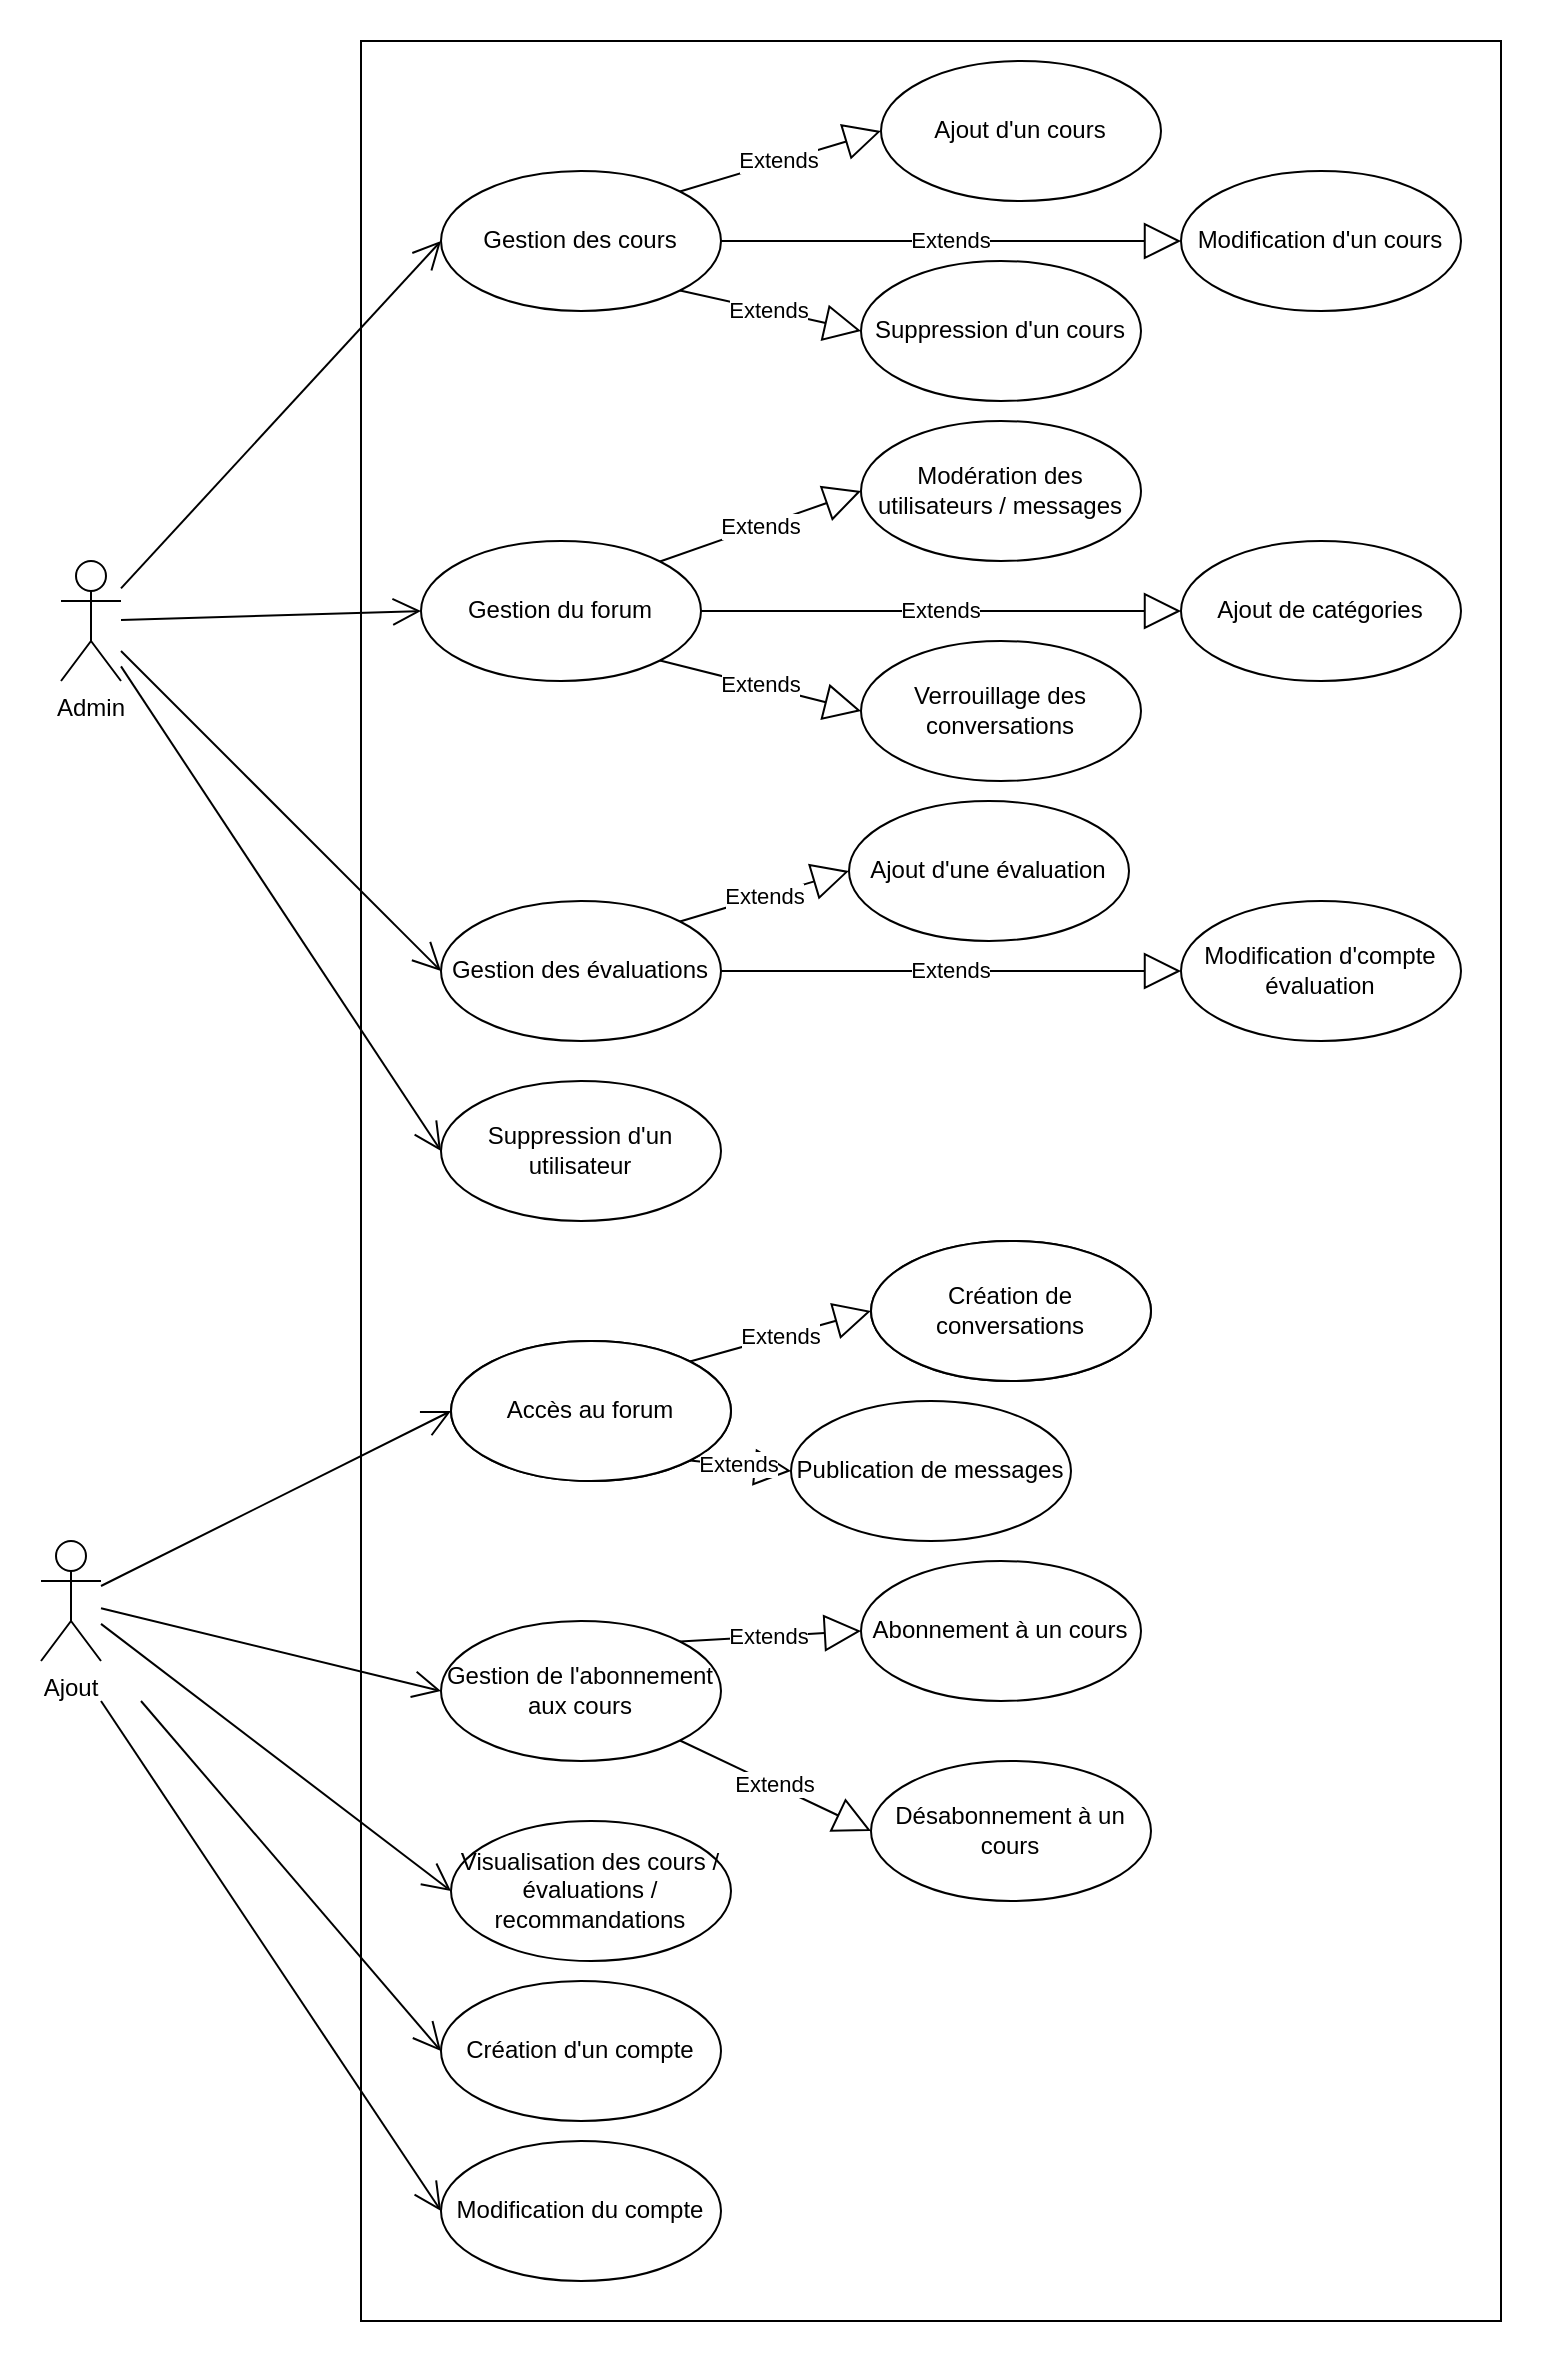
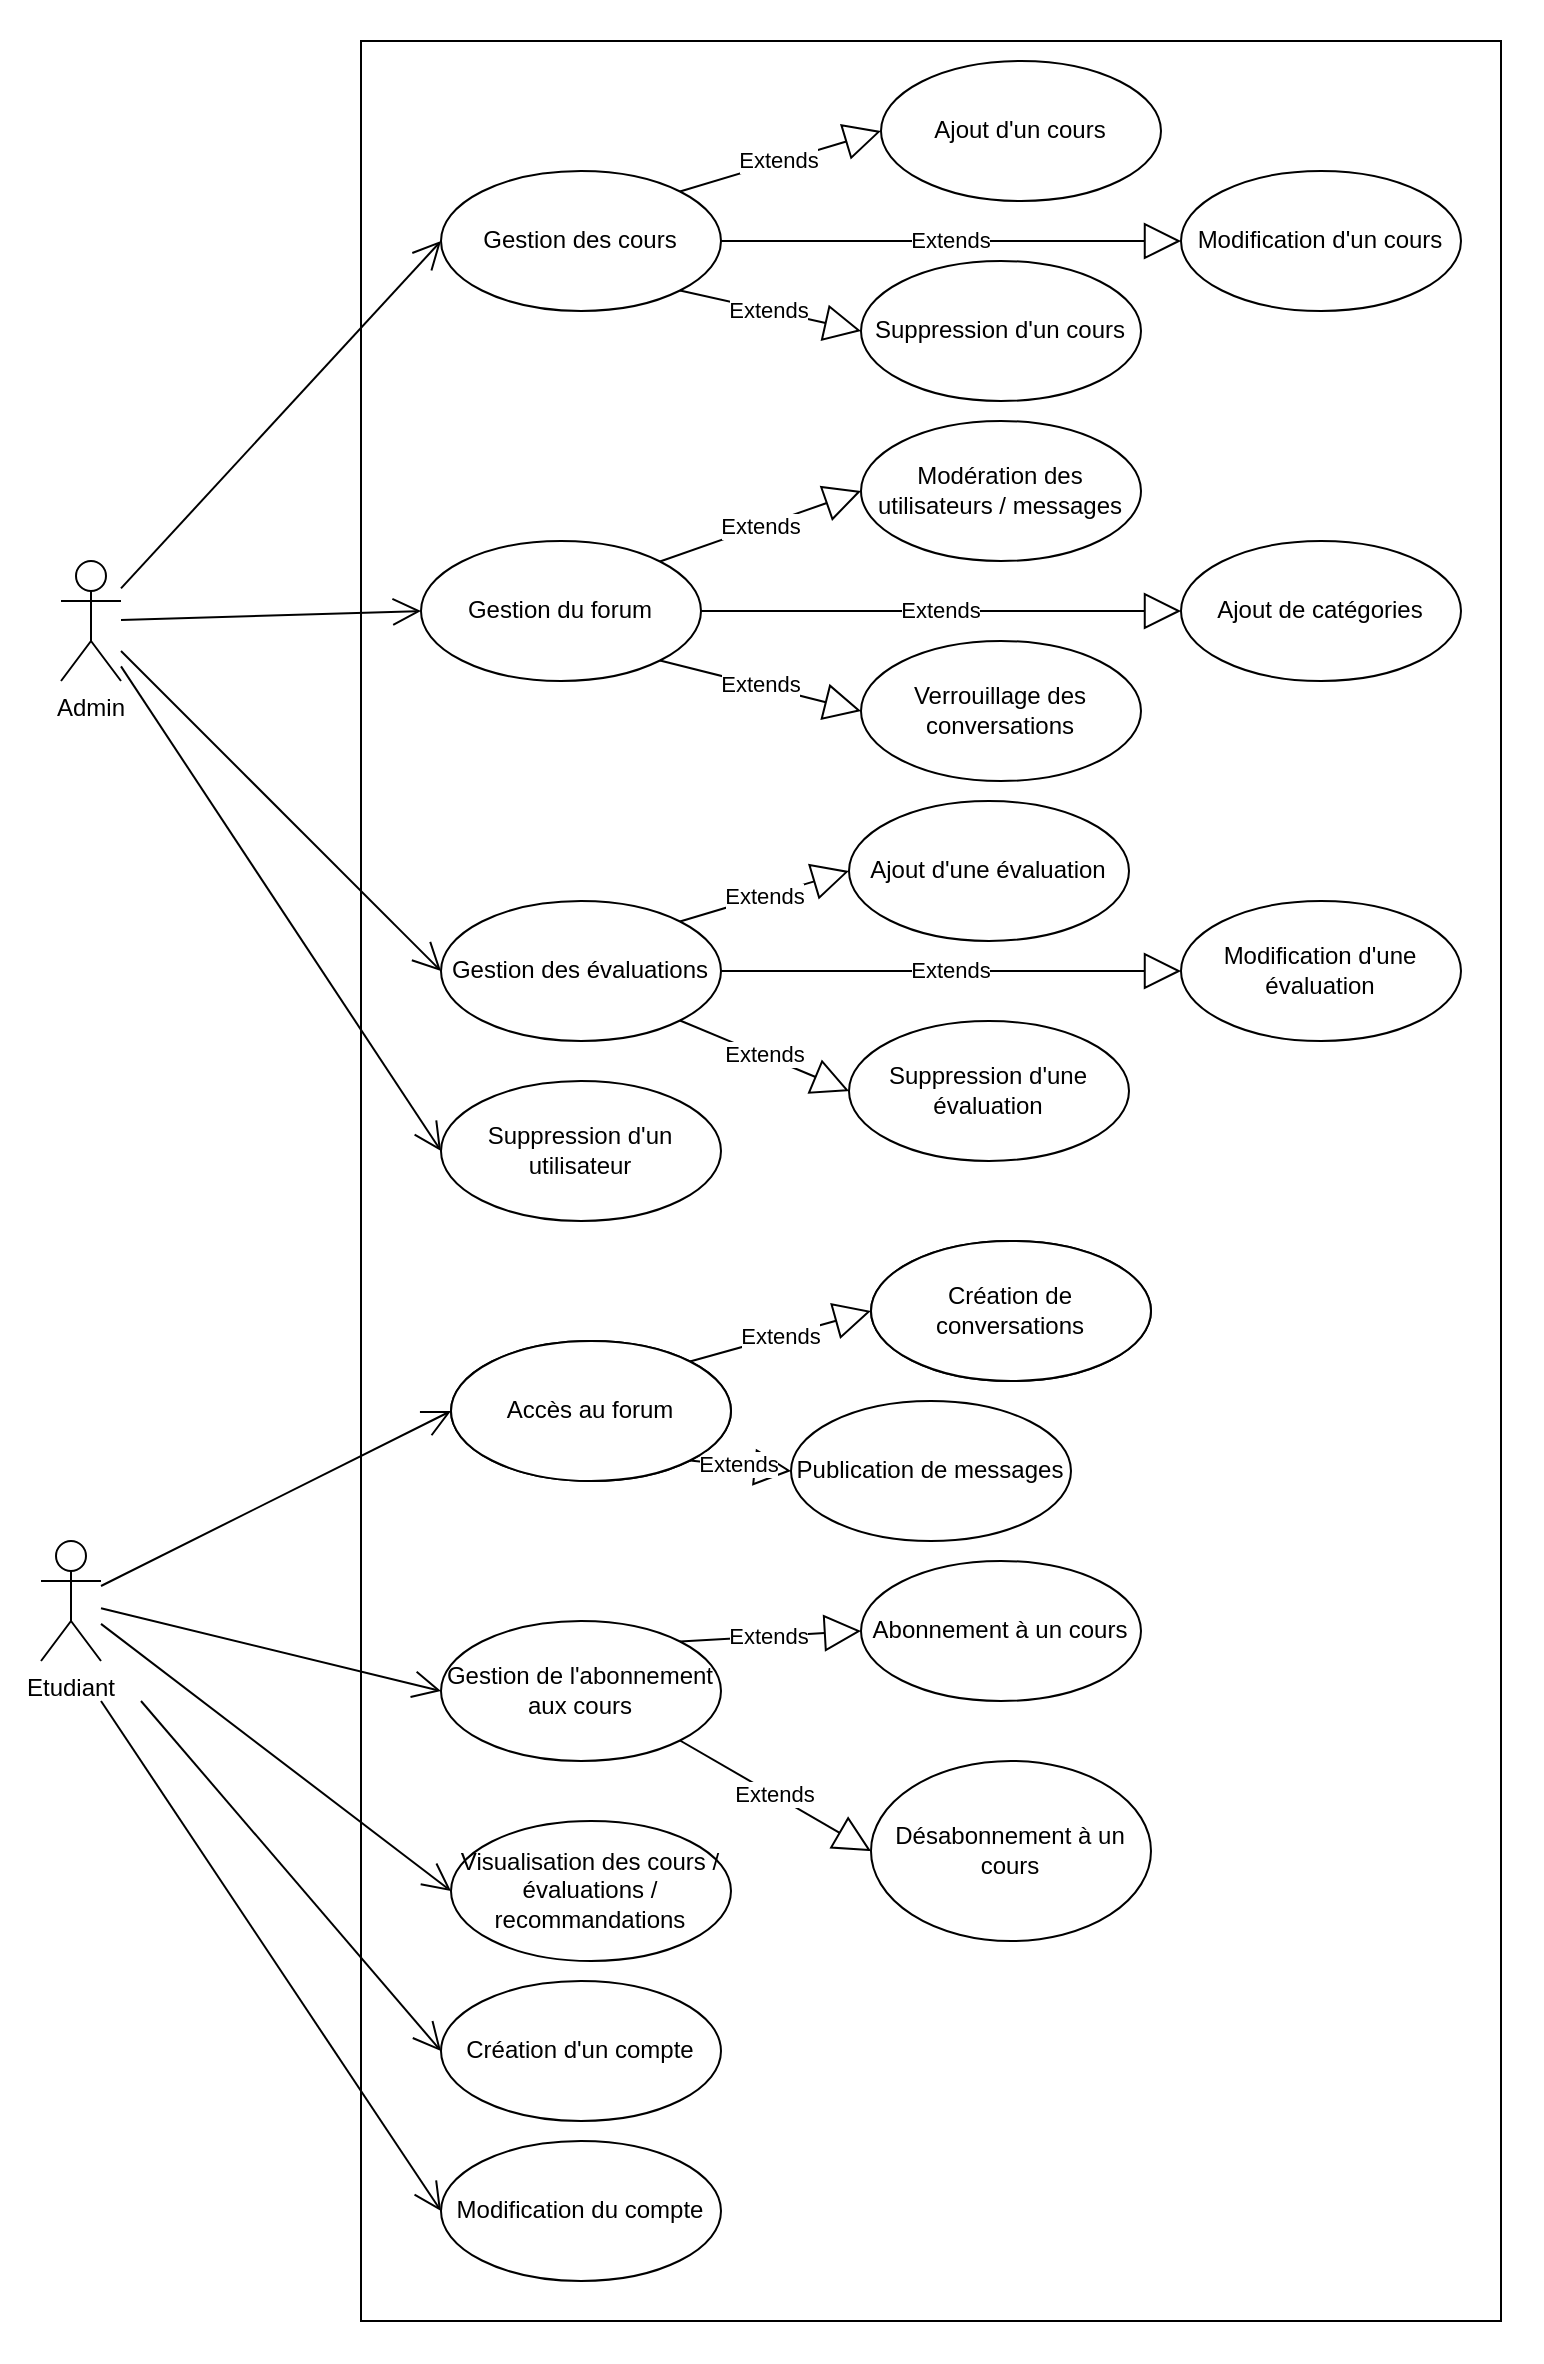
(1321, 971) -> (1321, 971)
none -> (748, 1049)
none -> (989, 1091)
(72, 1689) -> (72, 1689)
(1011, 1831) -> (1011, 1851)
